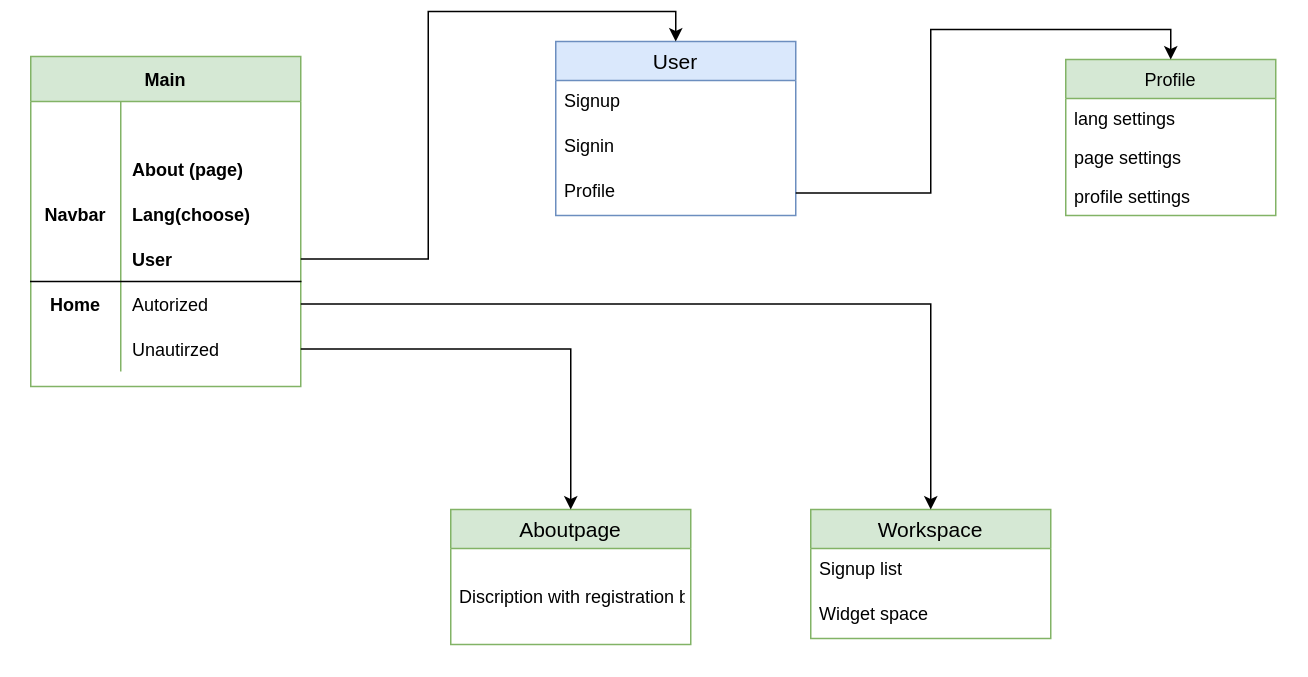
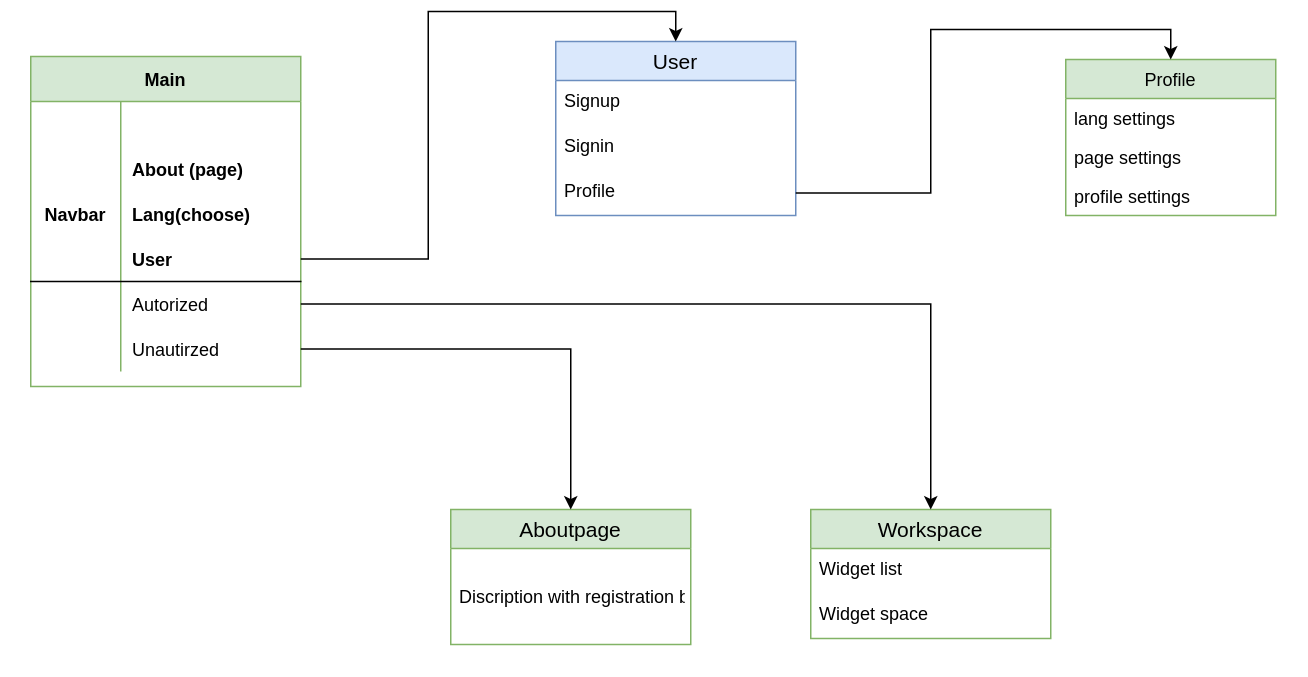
(76, 304) -> none
(865, 569) -> (865, 569)
